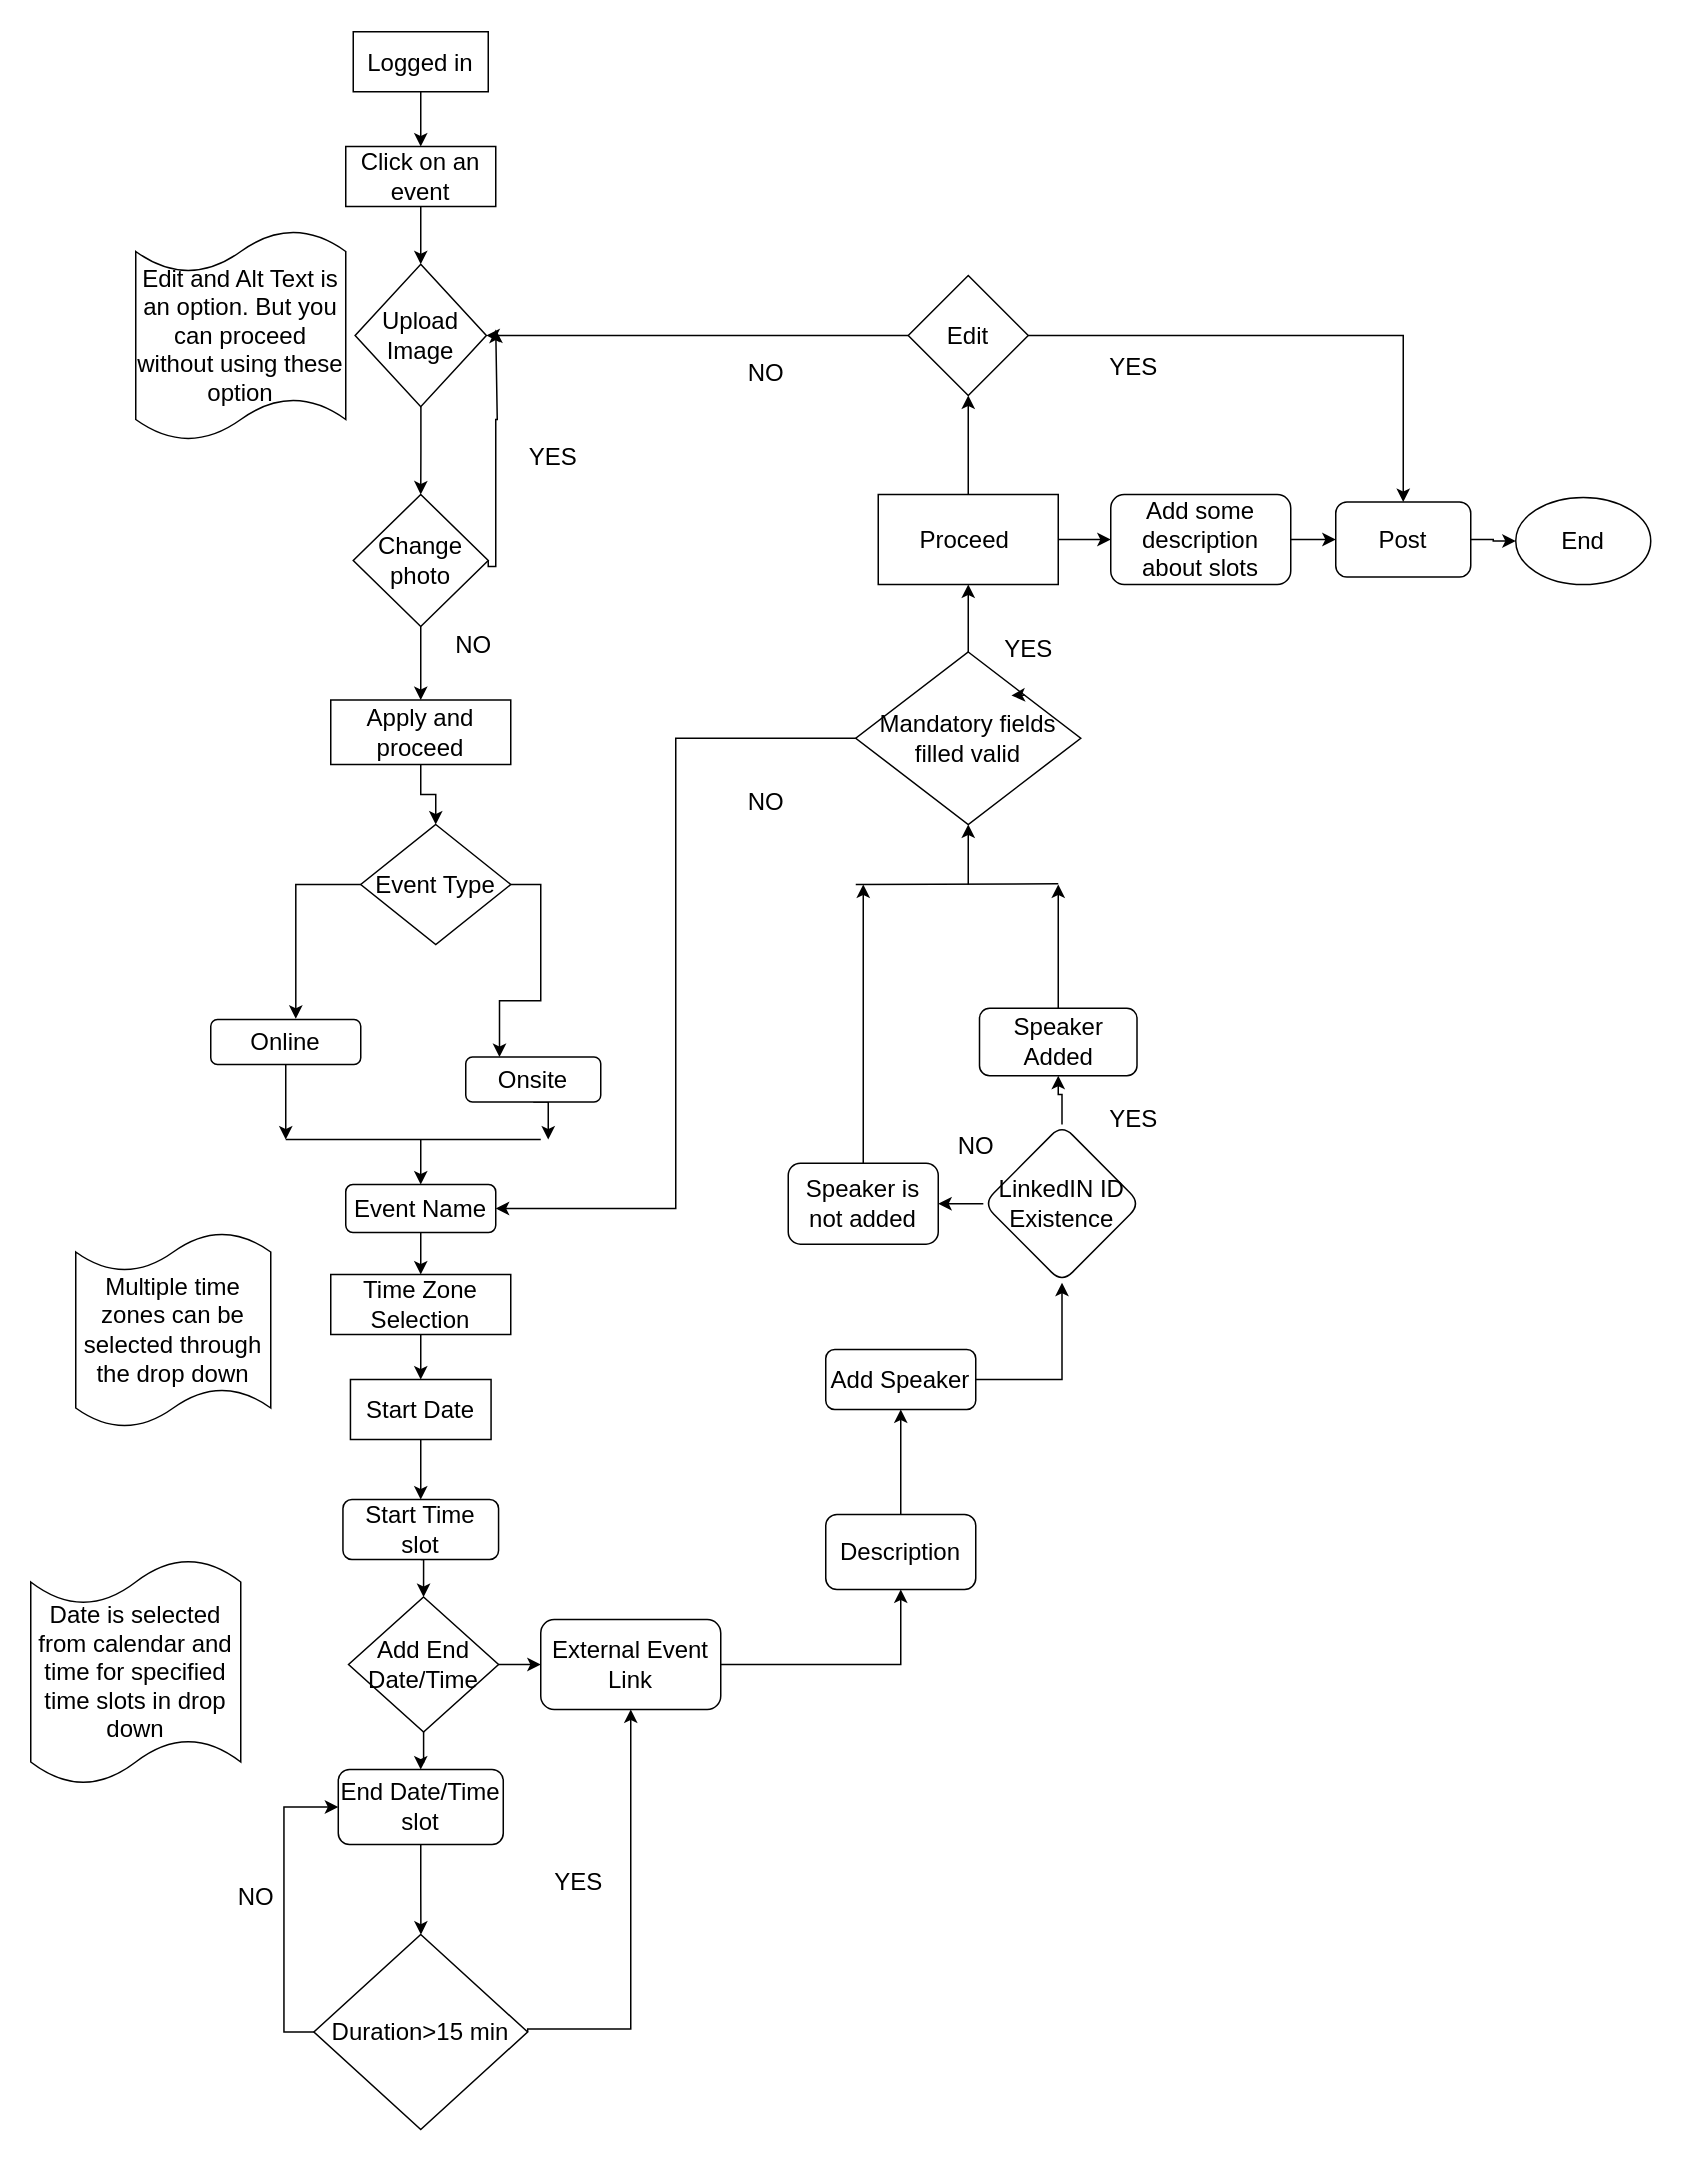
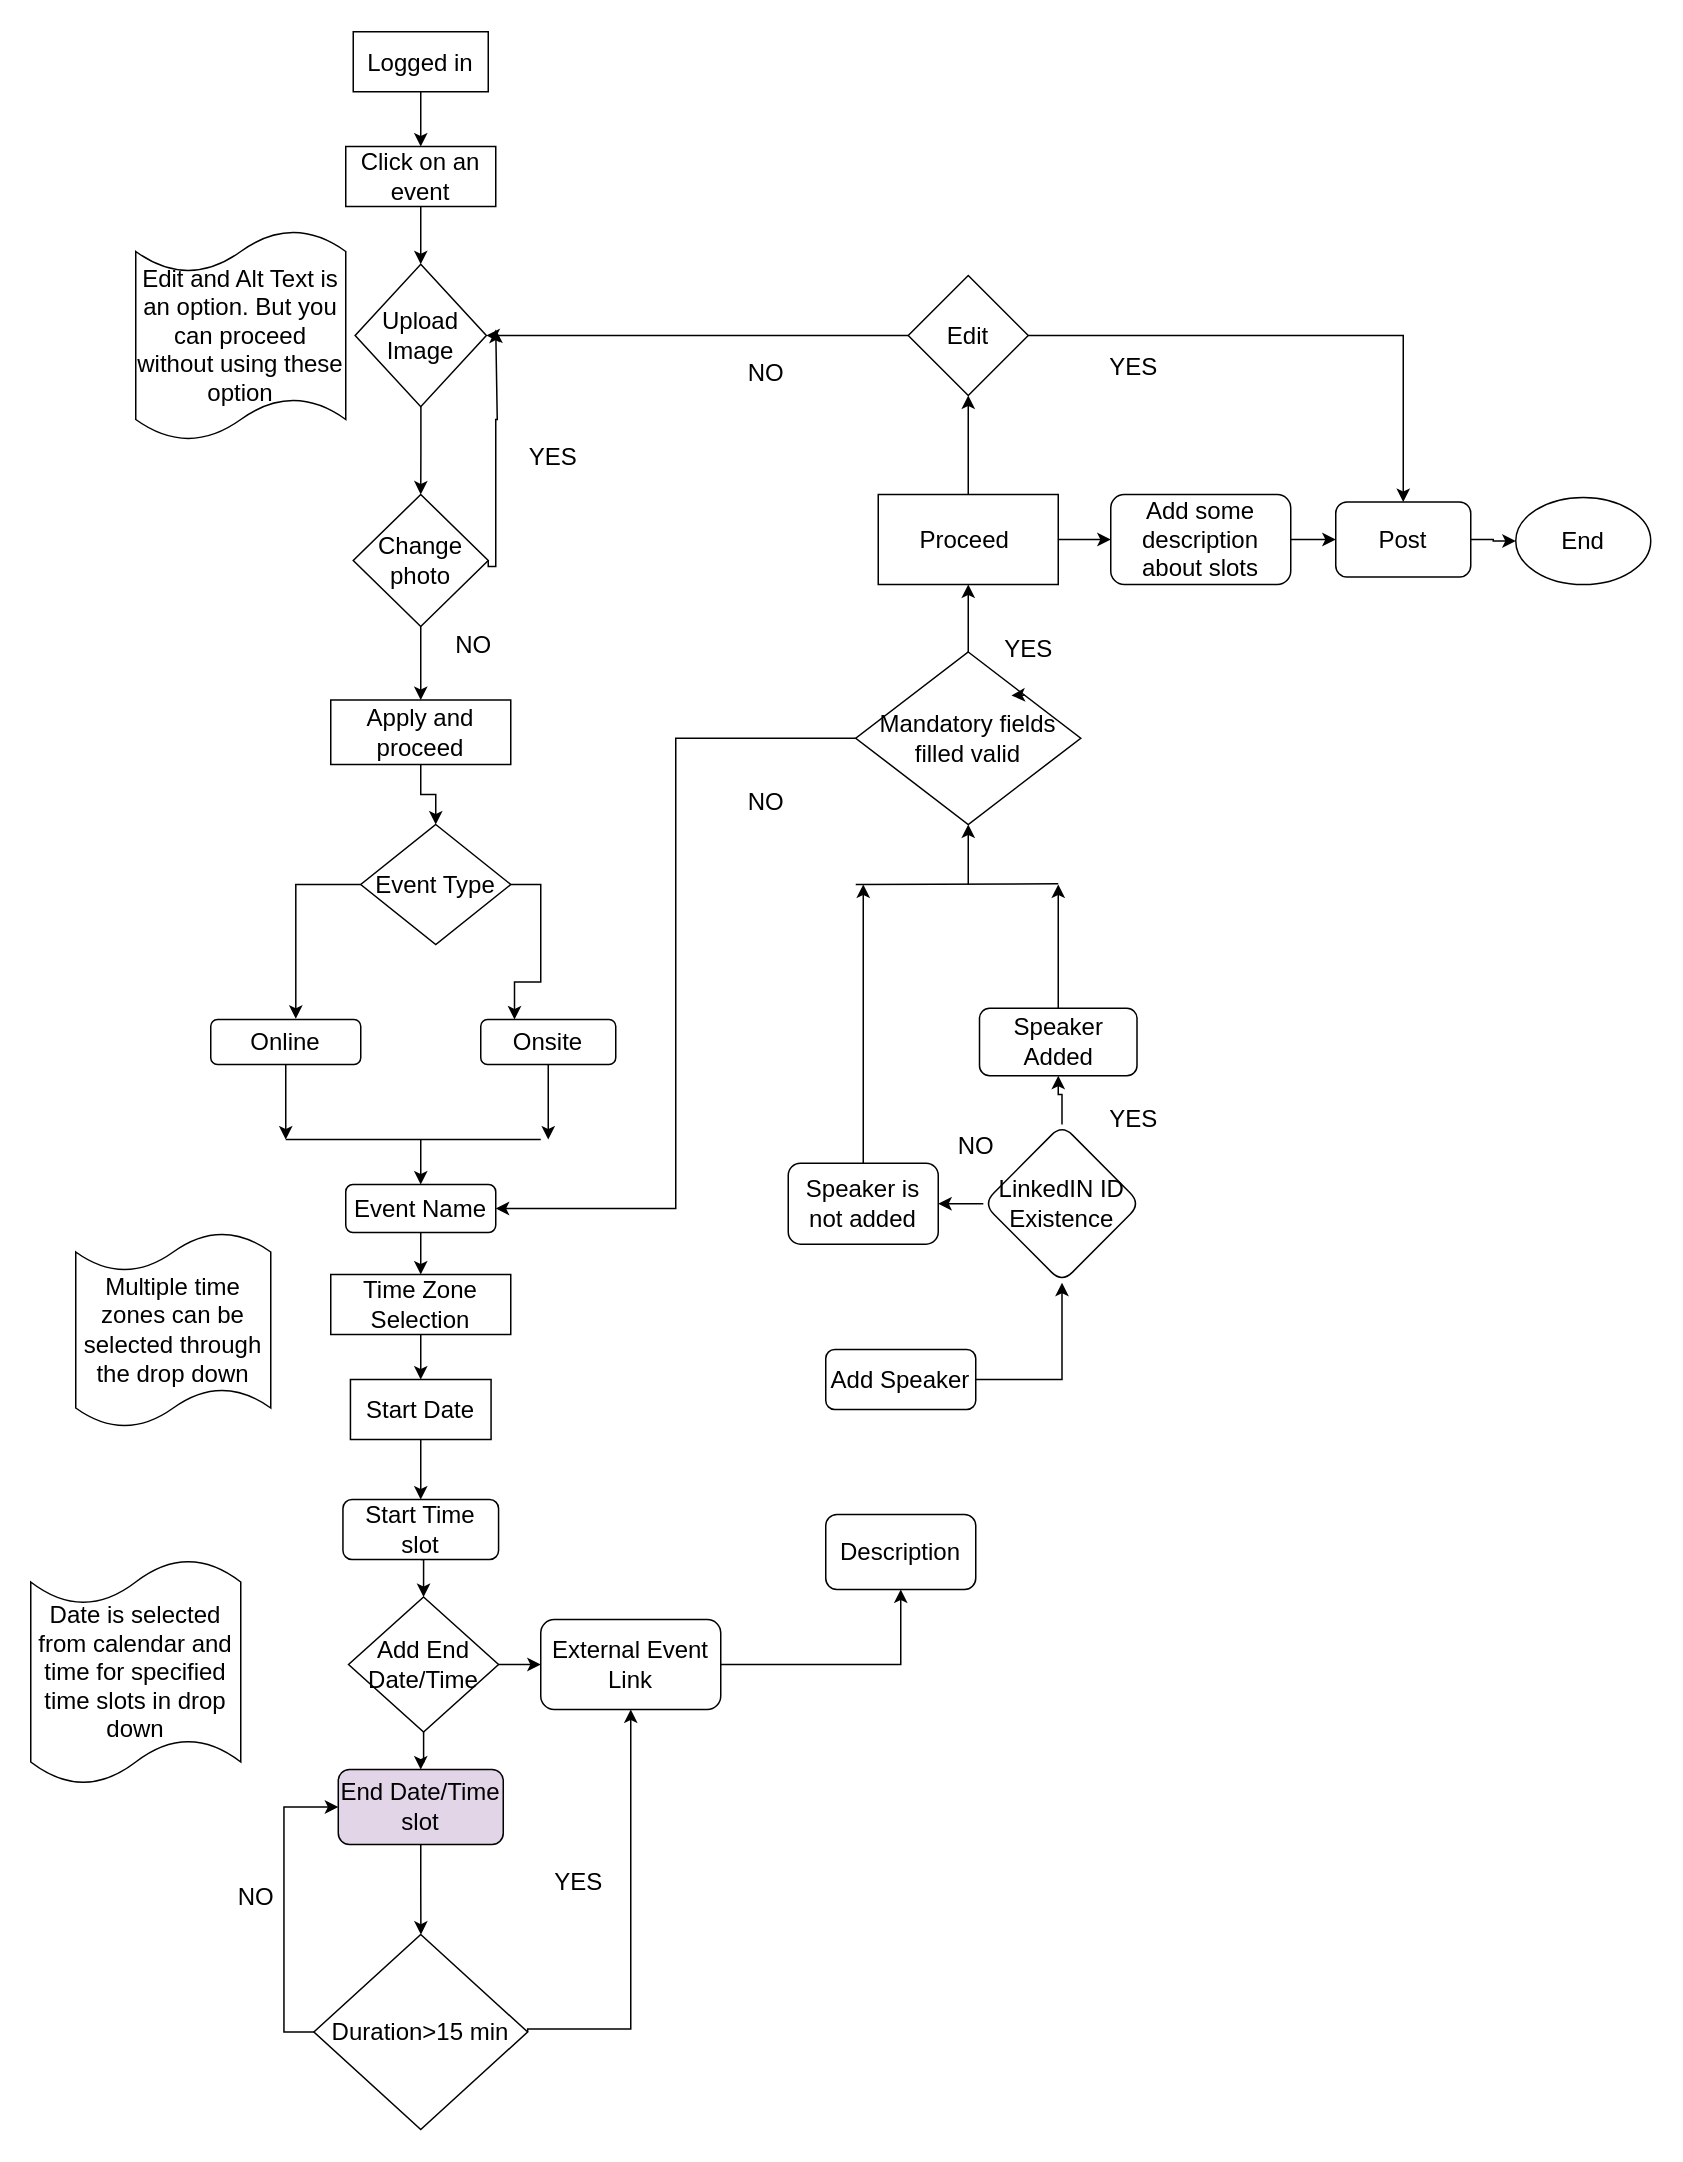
(533, 1079) -> (548, 1042)
(901, 1467) -> none
(421, 1807) -> (421, 1807)
